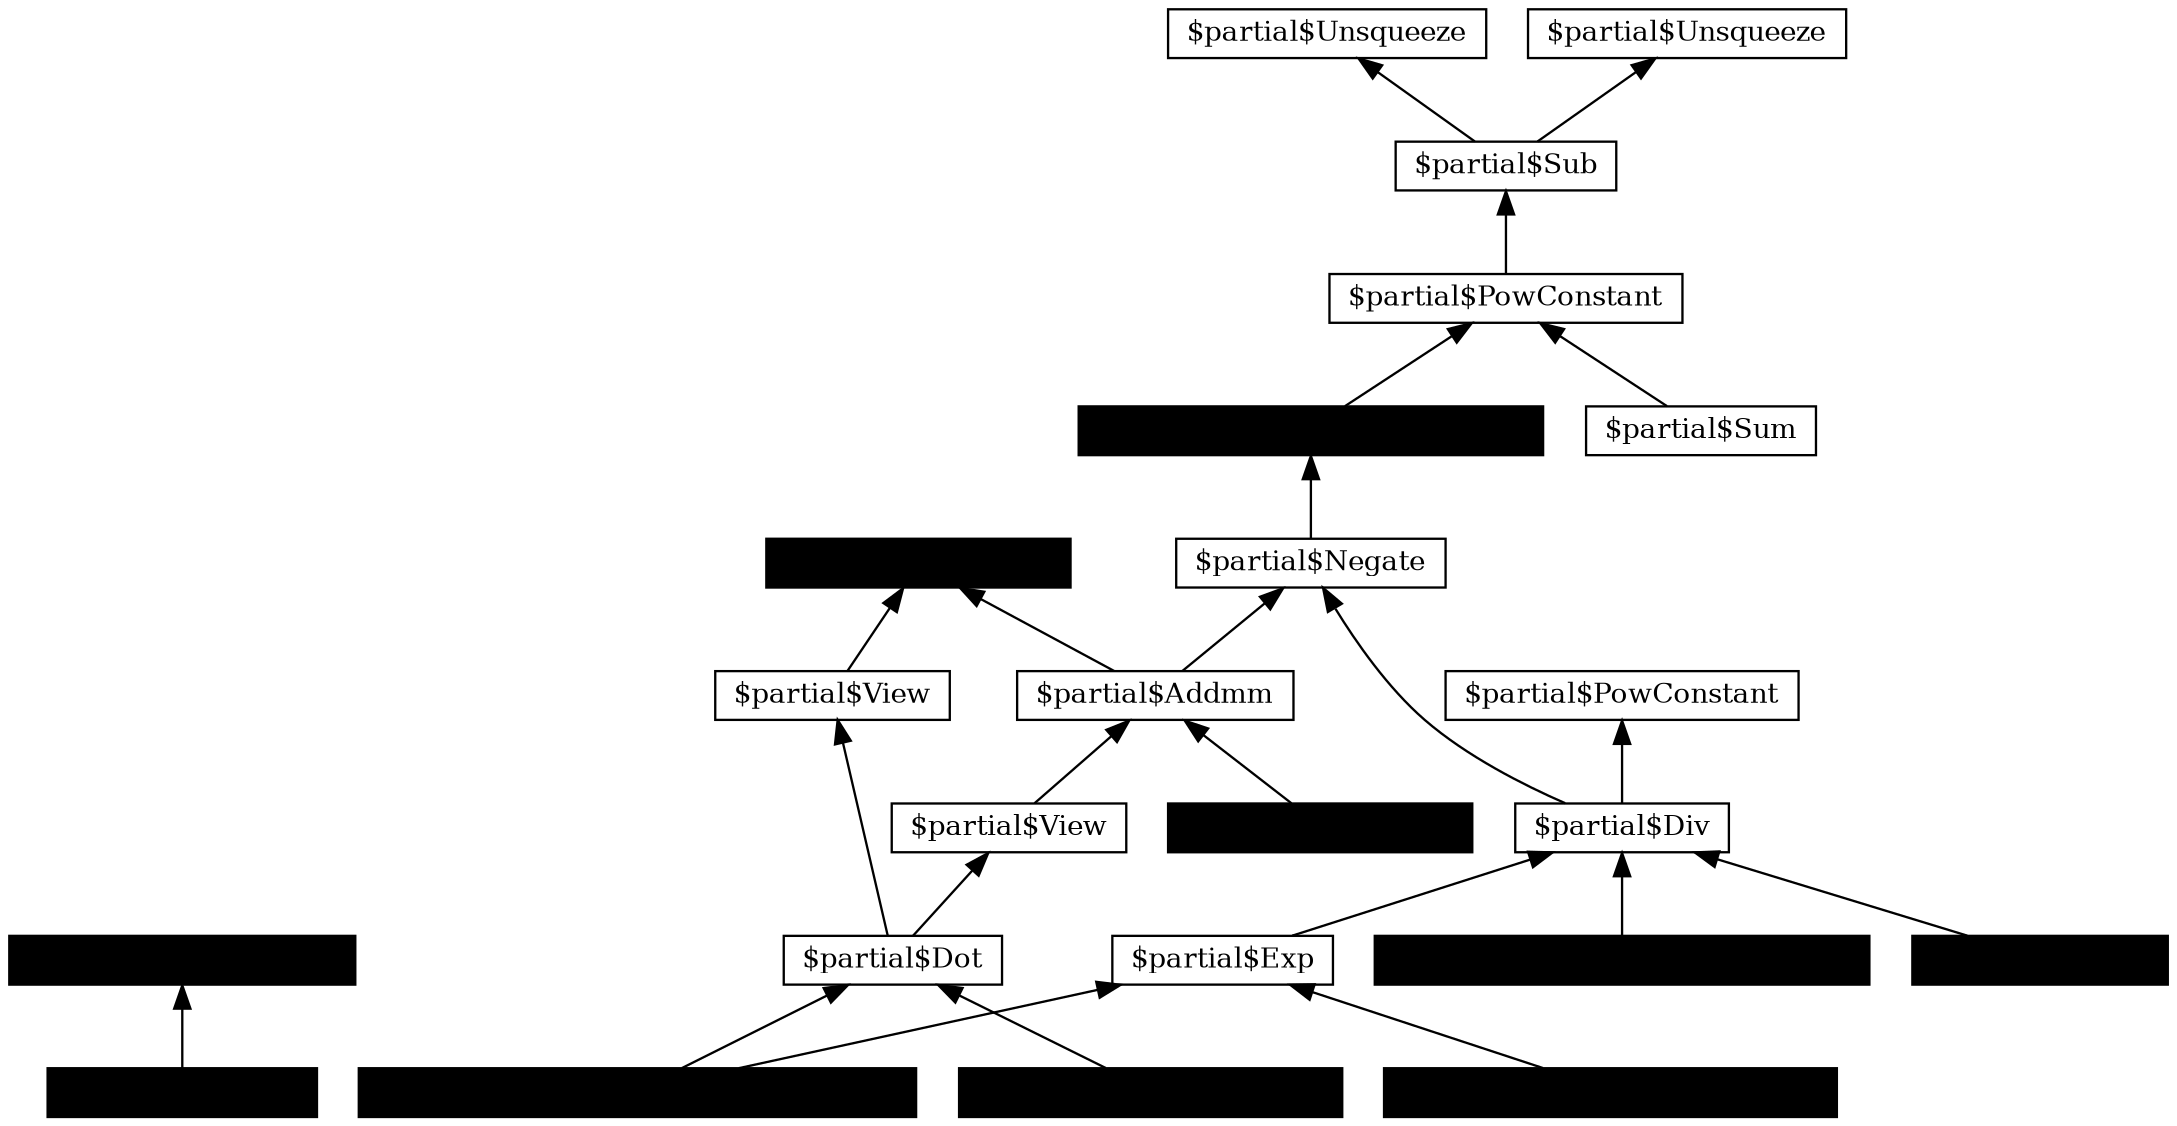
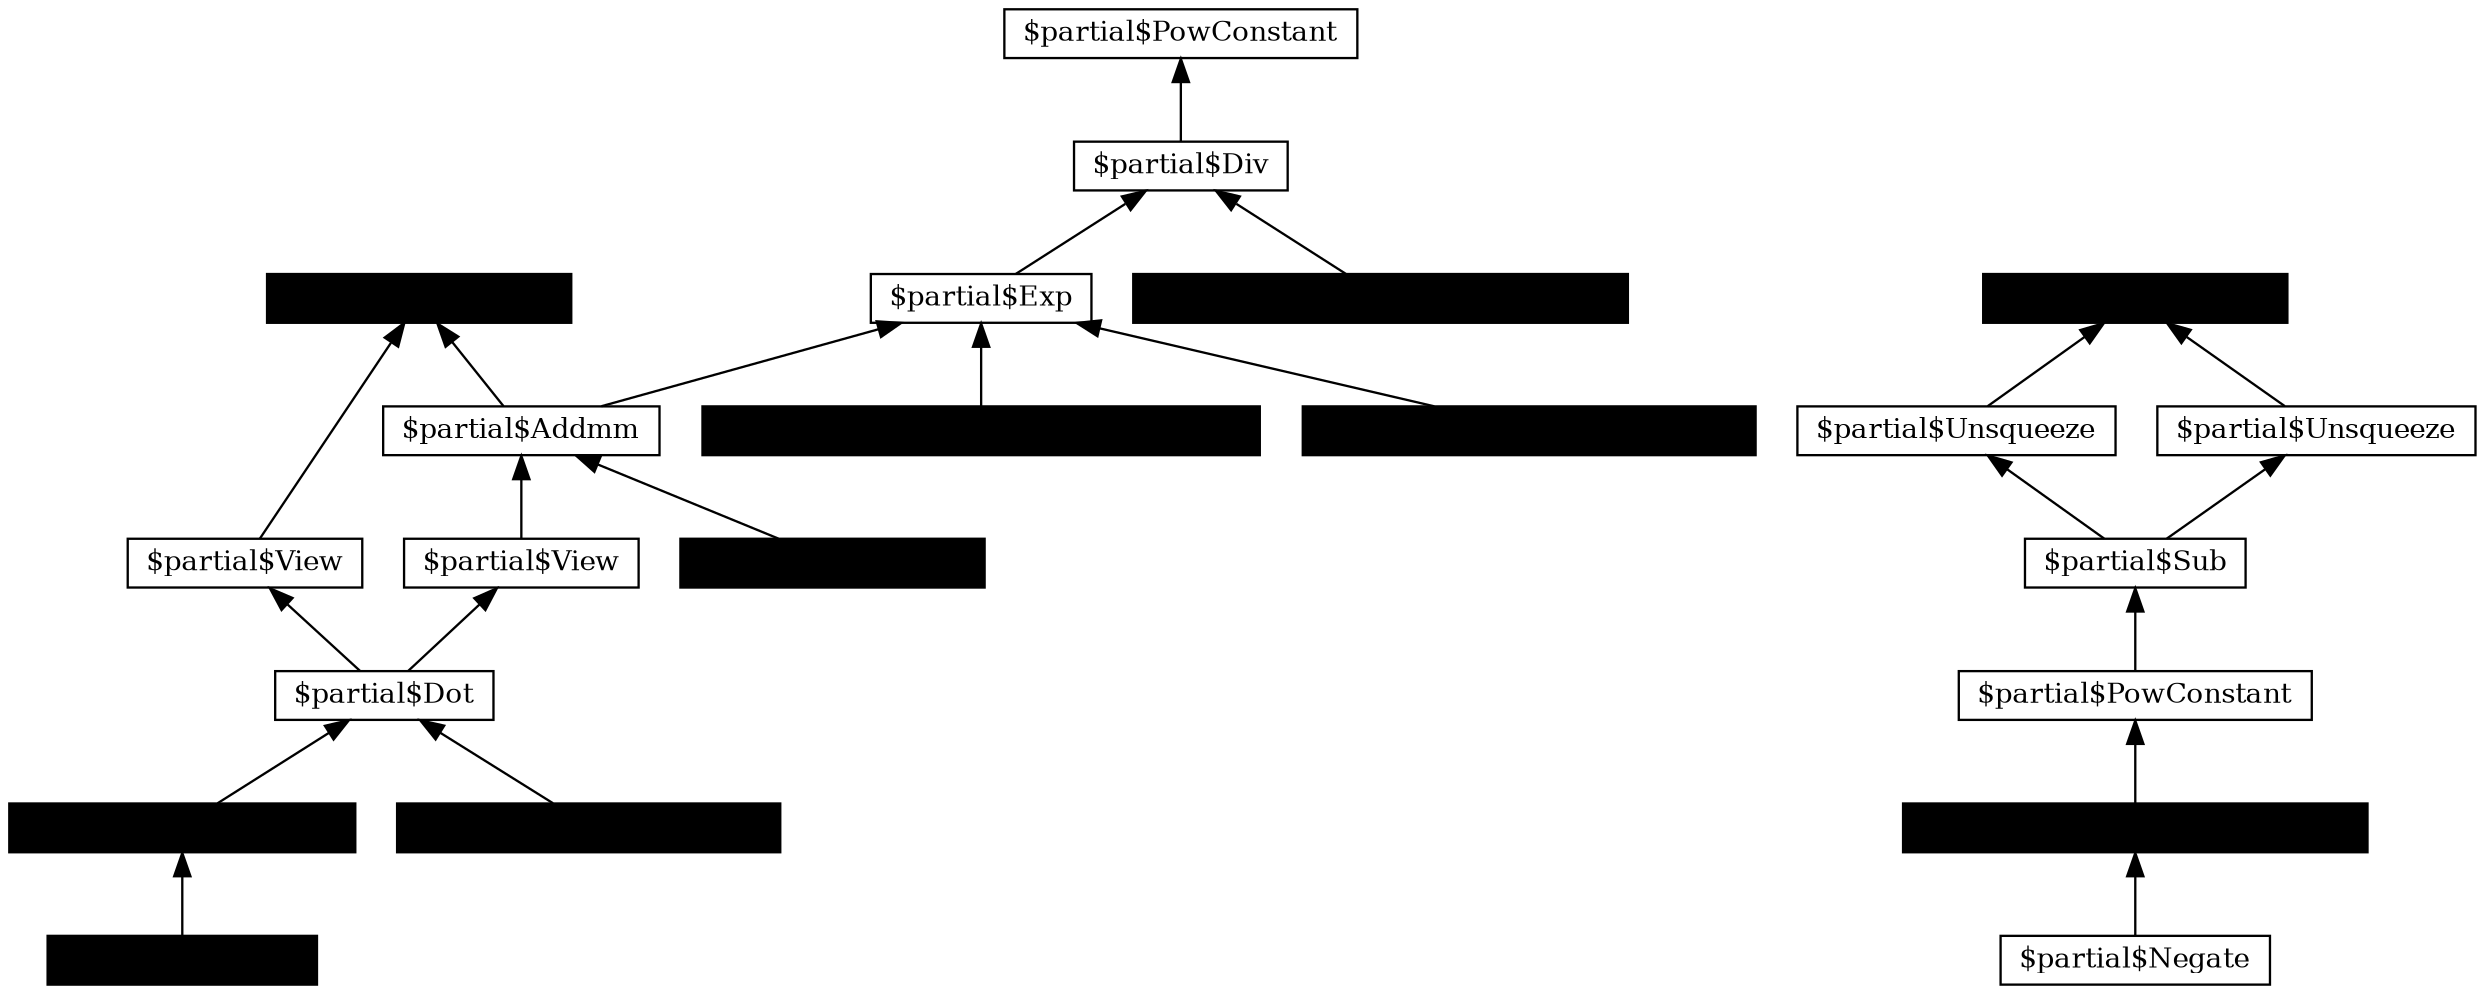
none -> (2135, 298)
(1701, 431) -> none
(1224, 637) -> (740, 368)
(1433, 726) -> none
(2040, 960) -> none
(754, 1032) -> (273, 768)
